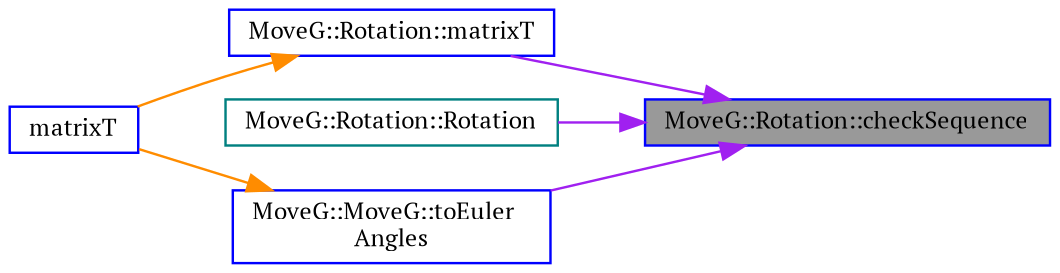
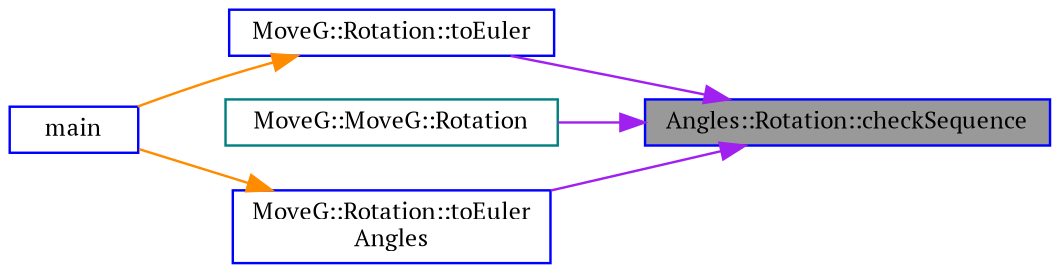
(392, 33) -> (392, 33)
(392, 122) -> (392, 122)
(848, 122) -> (848, 122)
(74, 130) -> (74, 130)
(392, 227) -> (392, 227)
